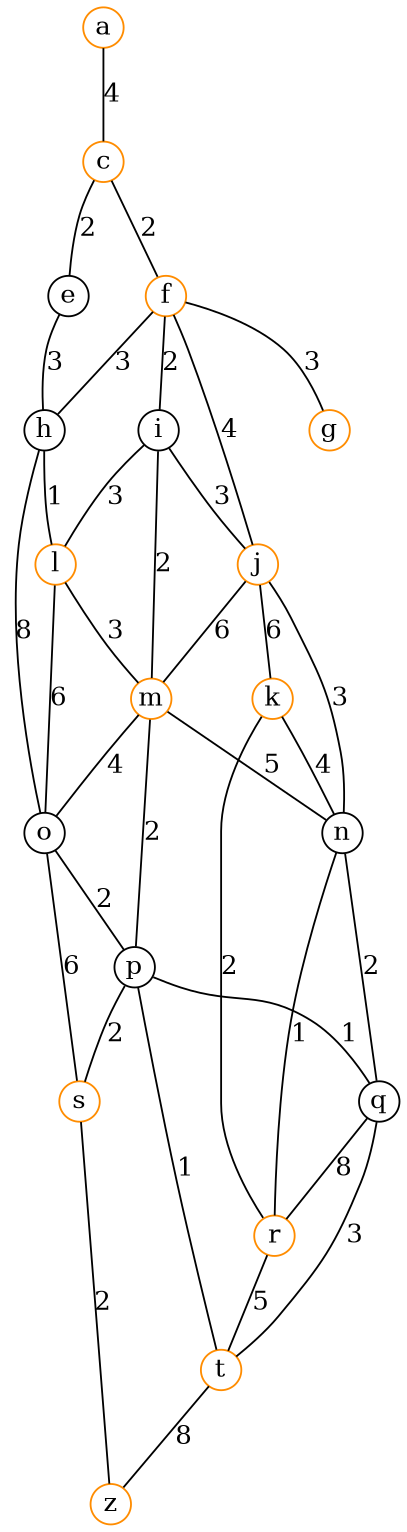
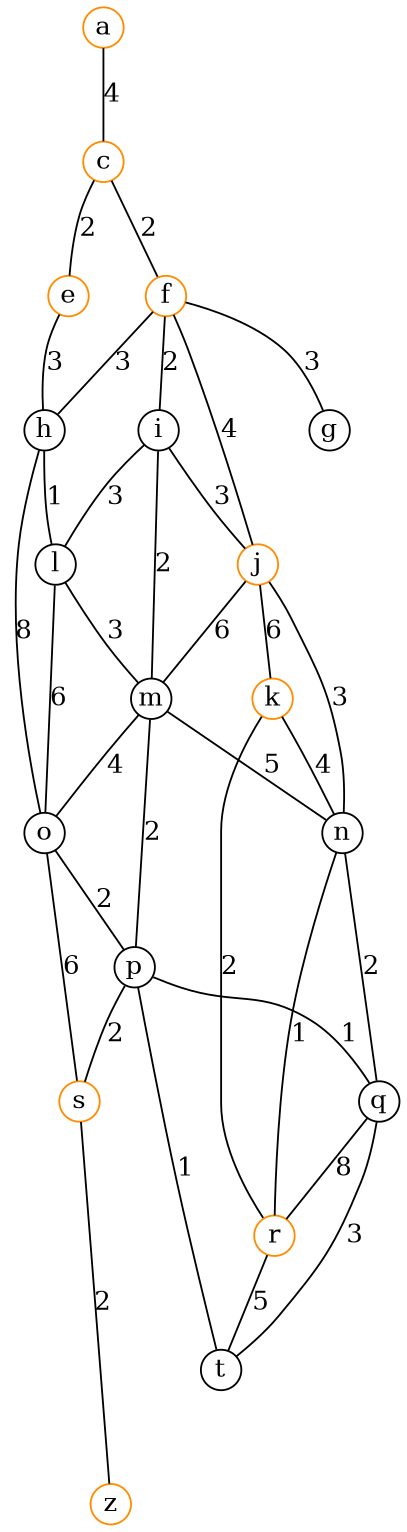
(68, 296) -> (68, 296)
(330, 430) -> (330, 430)
(56, 565) -> (56, 565)
(151, 699) -> (151, 699)
(221, 1370) -> (221, 1370)
(166, 1437) -> none
